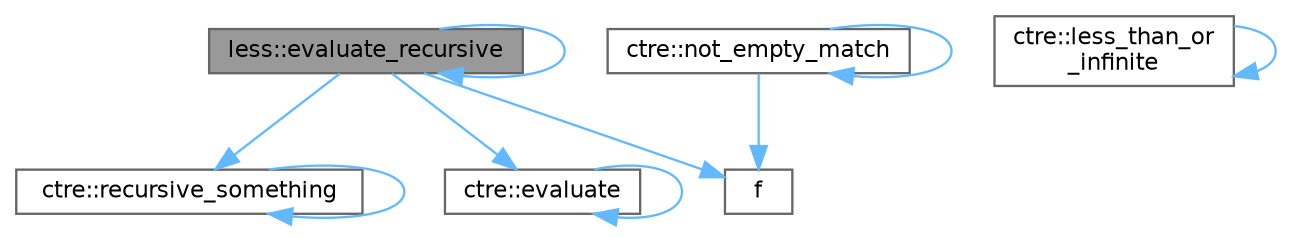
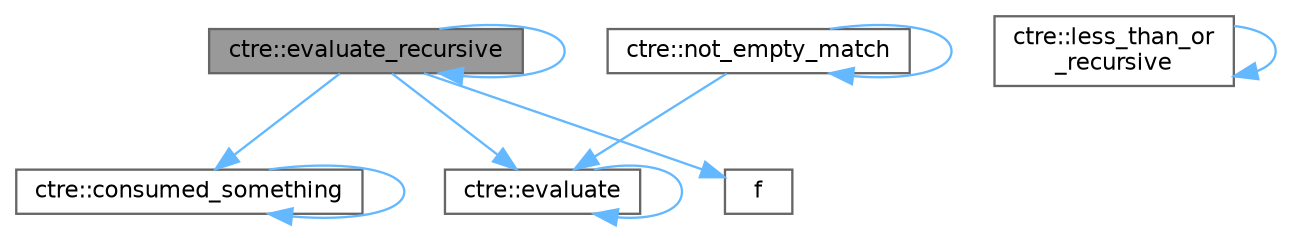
(366, 51) -> (366, 51)
(1114, 51) -> (1114, 51)
(759, 110) -> (661, 115)
(189, 192) -> (189, 192)
